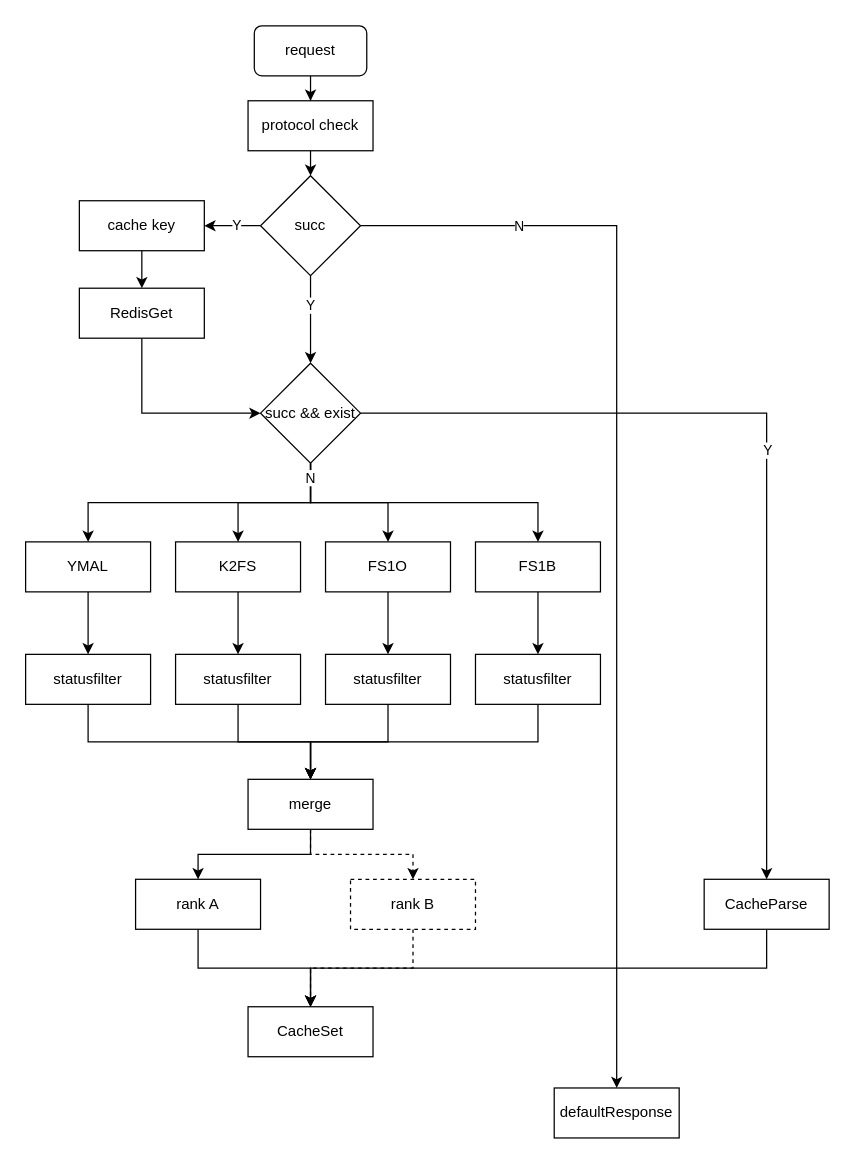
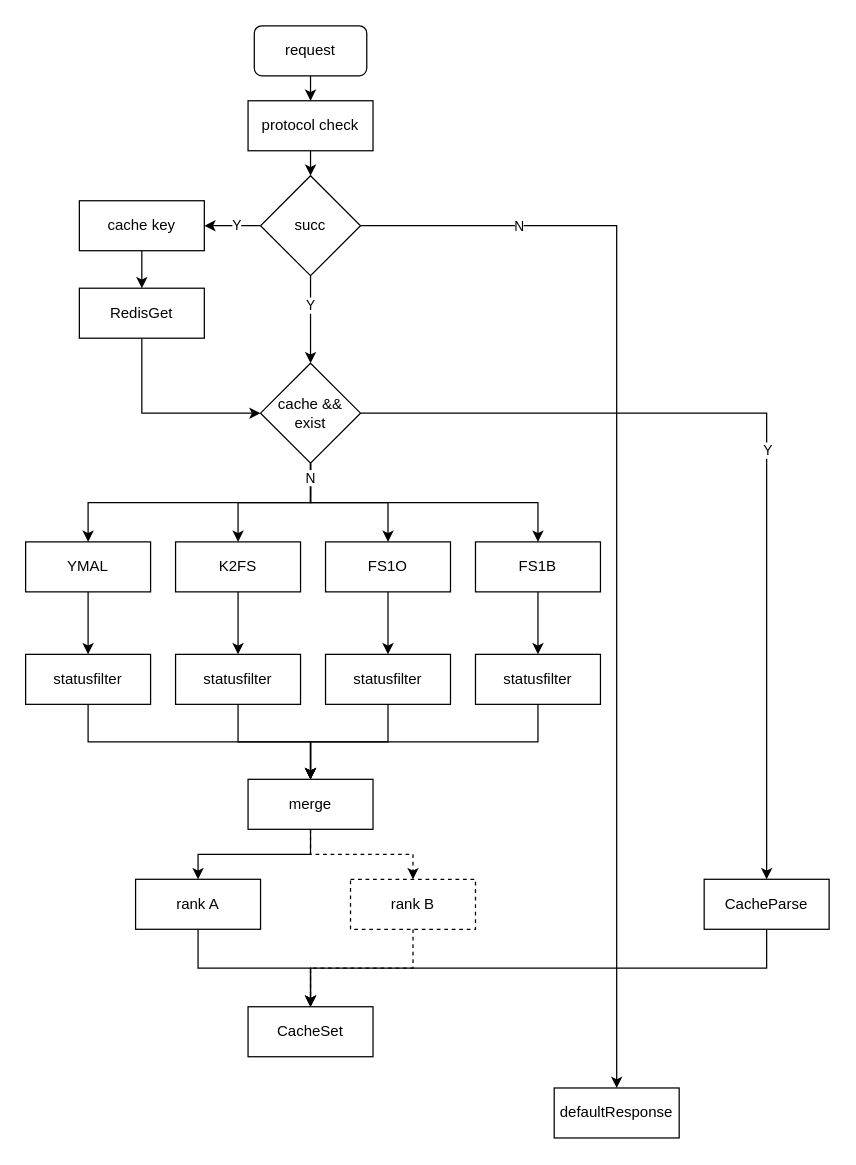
(311, 413) -> (311, 413)
